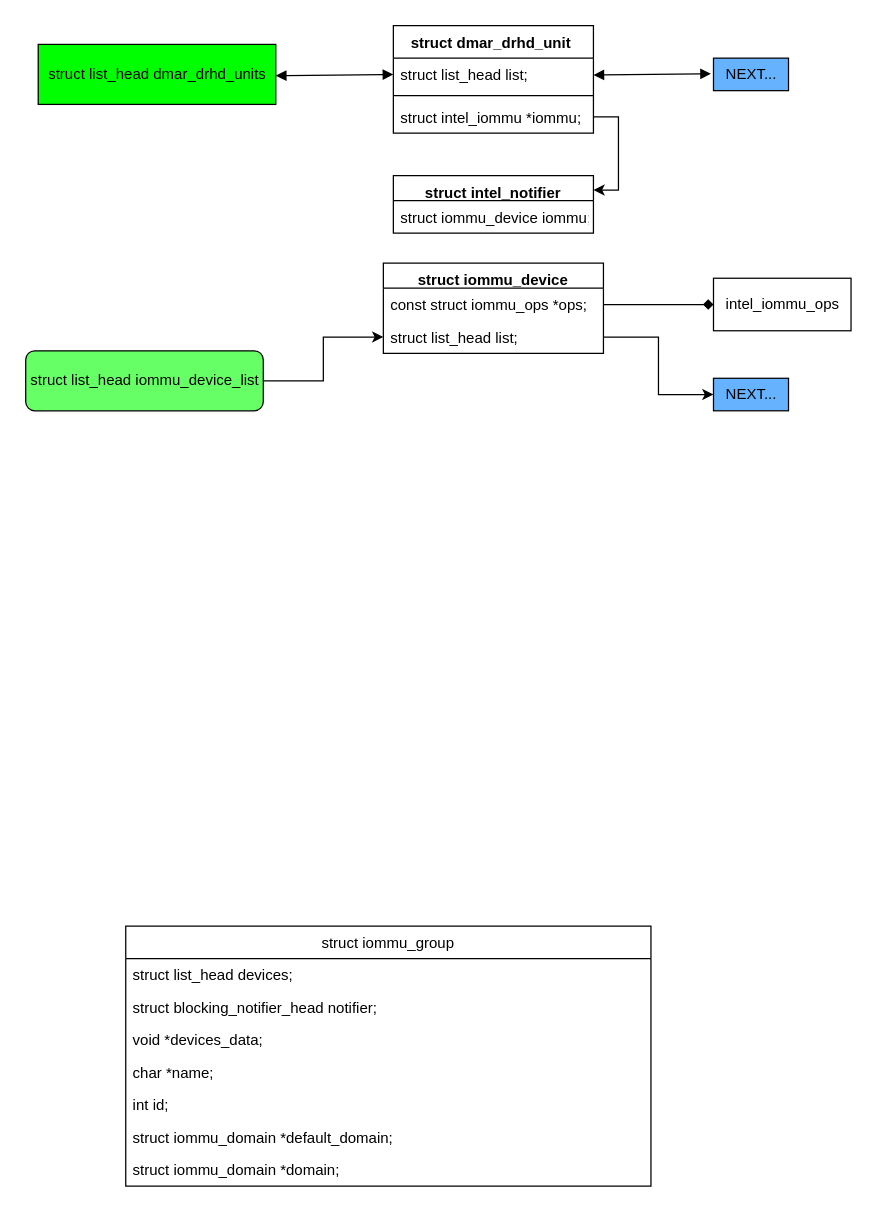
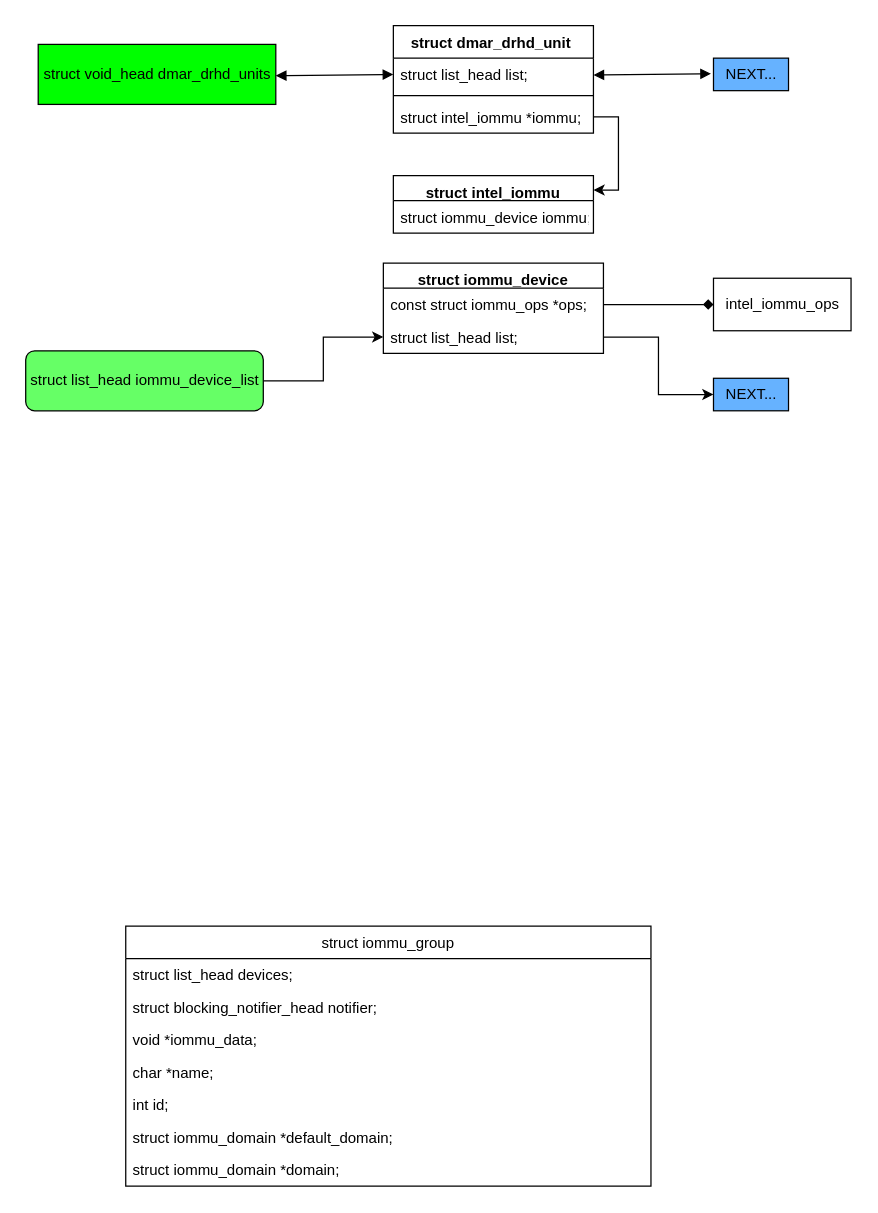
(158, 74) -> (158, 74)
(493, 193) -> (493, 193)
(205, 1040) -> (196, 1040)
